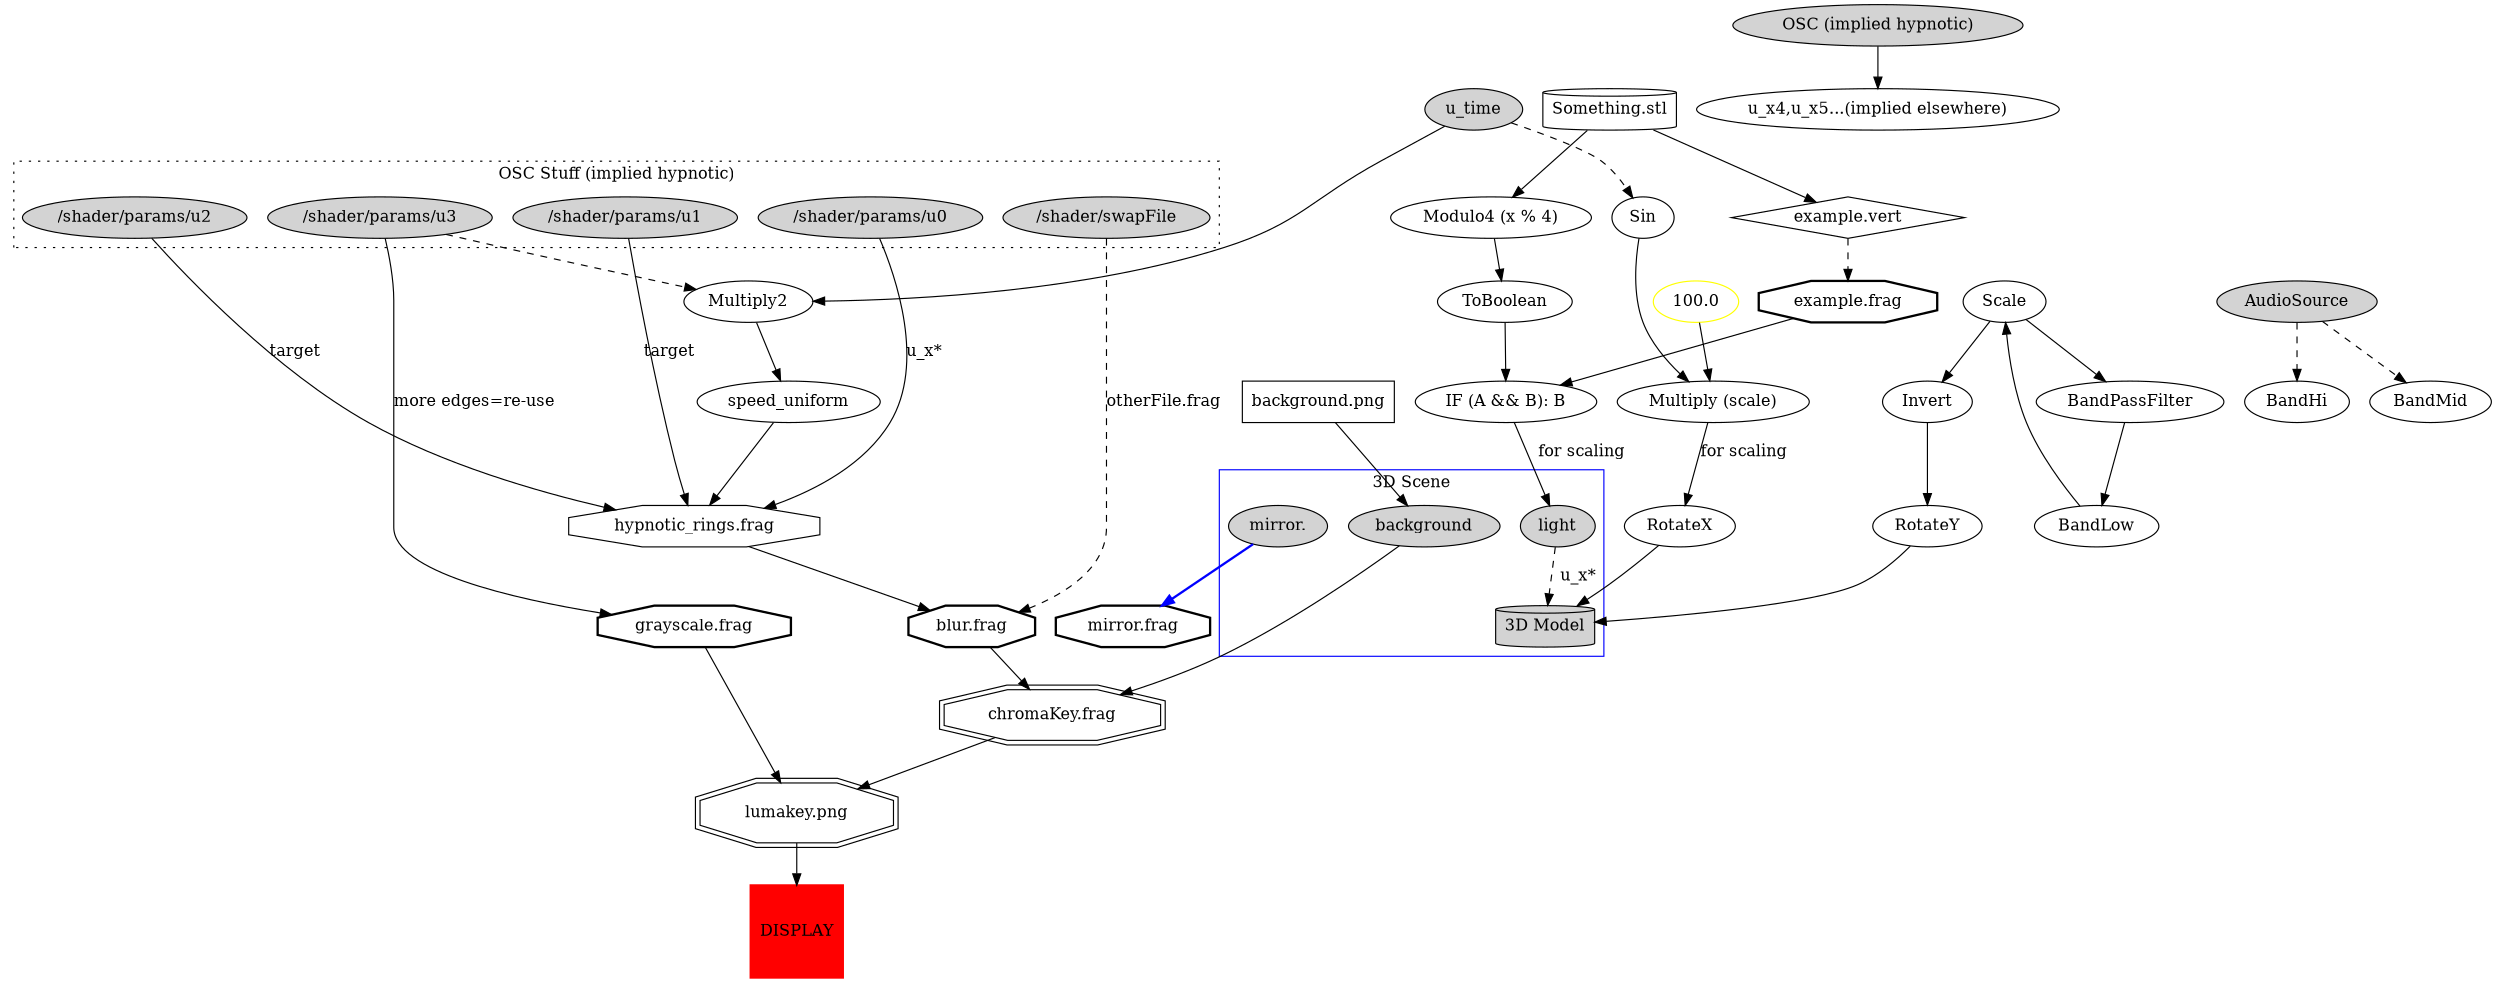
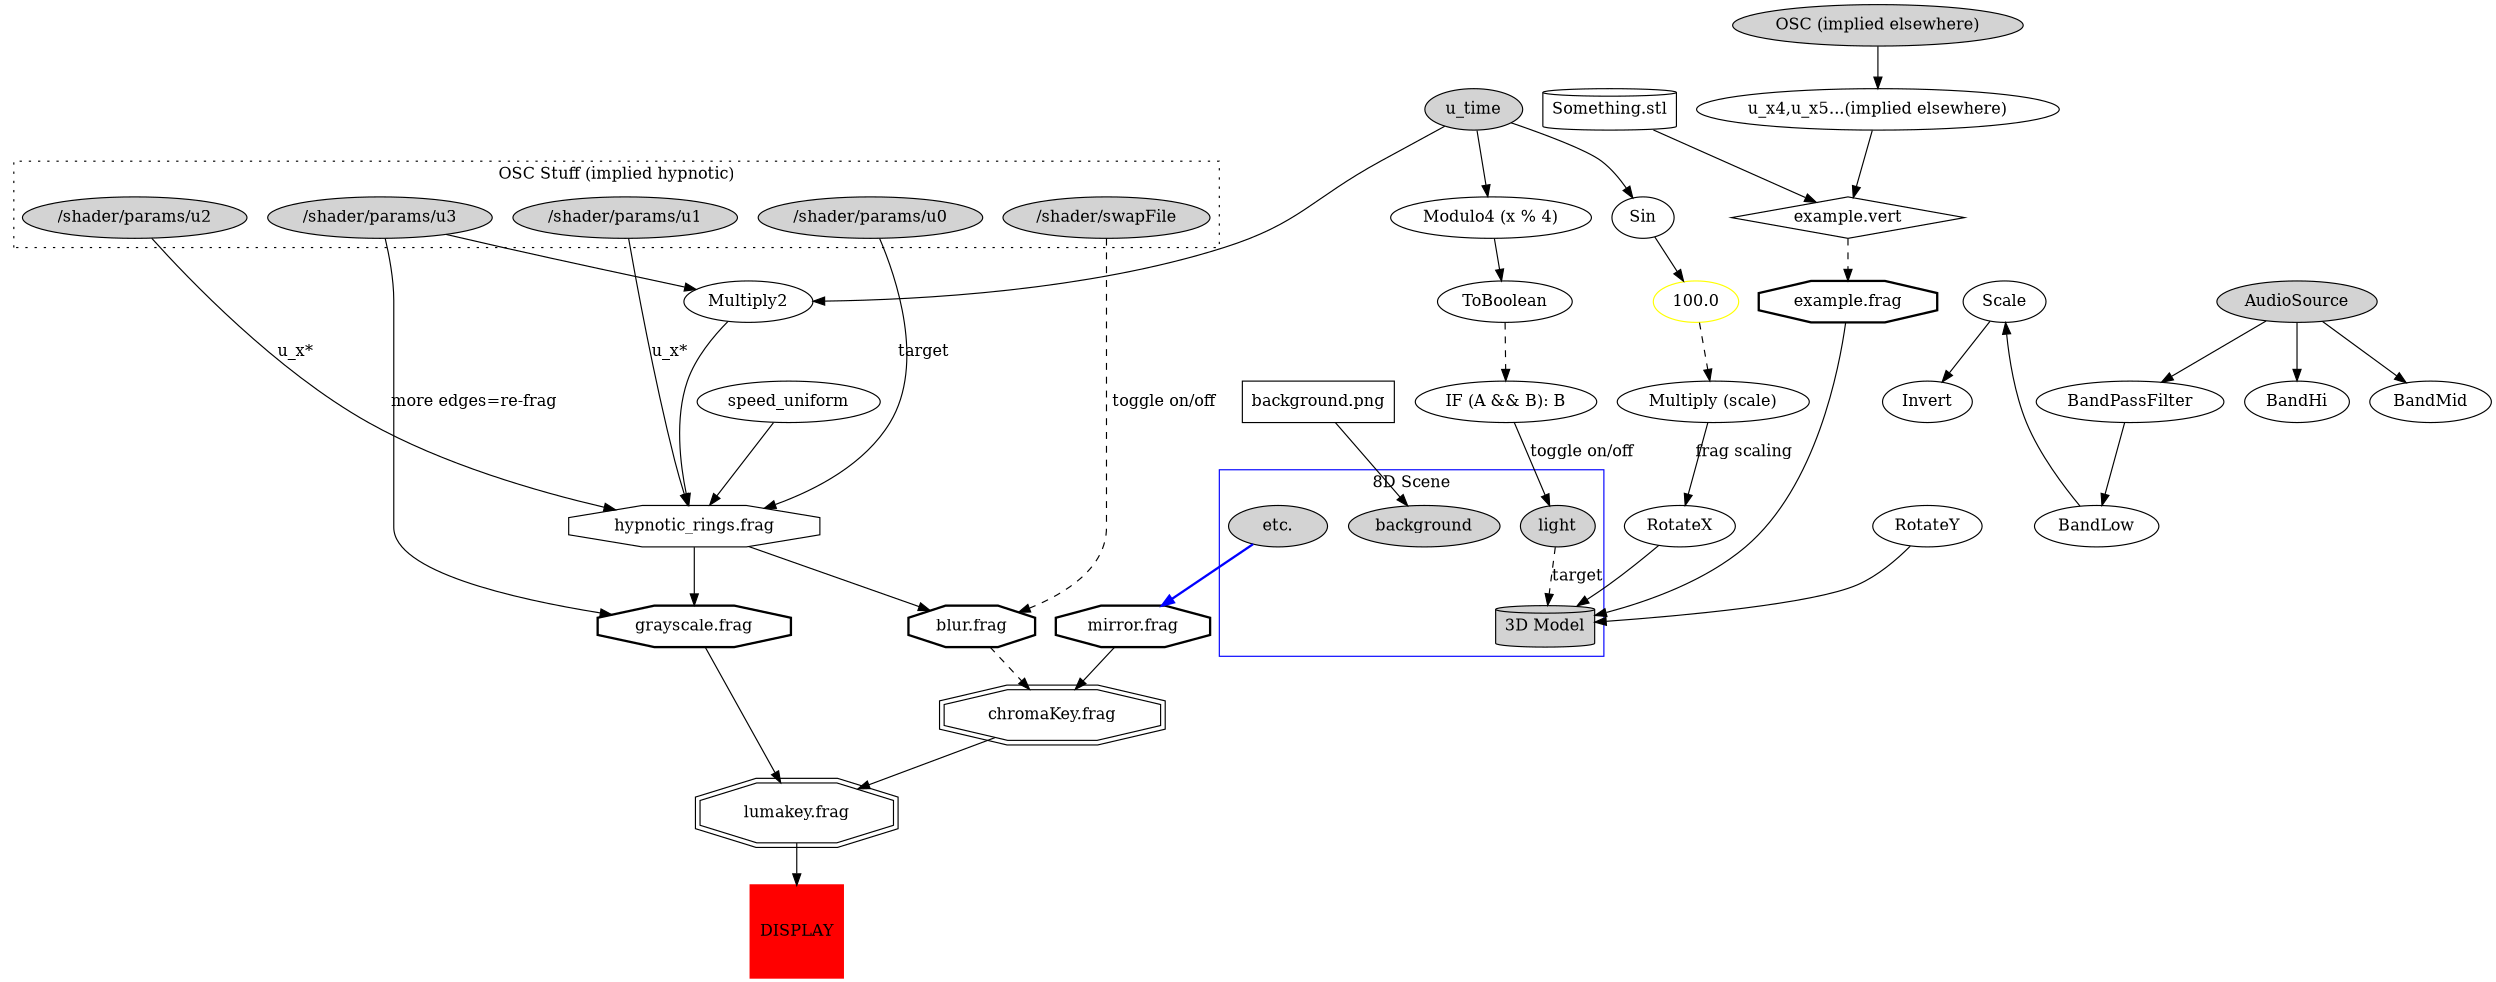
(1878, 25) -> (1878, 25)
(1581, 150) -> (1574, 147)
none -> (1864, 158)
(1554, 160) -> (1482, 158)
(565, 261) -> (565, 261)
(1640, 312) -> (1666, 254)
(766, 346) -> (682, 401)
(1505, 346) -> (1505, 346)
(2297, 346) -> (2297, 346)
(2061, 347) -> (2219, 349)
(2360, 349) -> (2360, 349)
(1683, 350) -> (1777, 511)
(295, 352) -> (295, 352)
(670, 352) -> (670, 352)
(924, 352) -> (924, 352)
(1705, 352) -> (1704, 346)
(474, 402) -> (474, 402)
(1164, 402) -> (1164, 402)
(1582, 452) -> (1582, 452)
(1744, 452) -> (1744, 452)
(1927, 458) -> none
(1412, 483) -> (1412, 483)
(1278, 526) -> (1278, 526)
none -> (694, 570)
(1578, 576) -> (1578, 576)
(1271, 629) -> (1099, 664)
(1006, 664) -> (1006, 664)
(797, 813) -> (797, 813)
